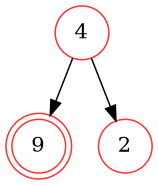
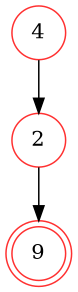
(64, 80) -> (39, 187)
